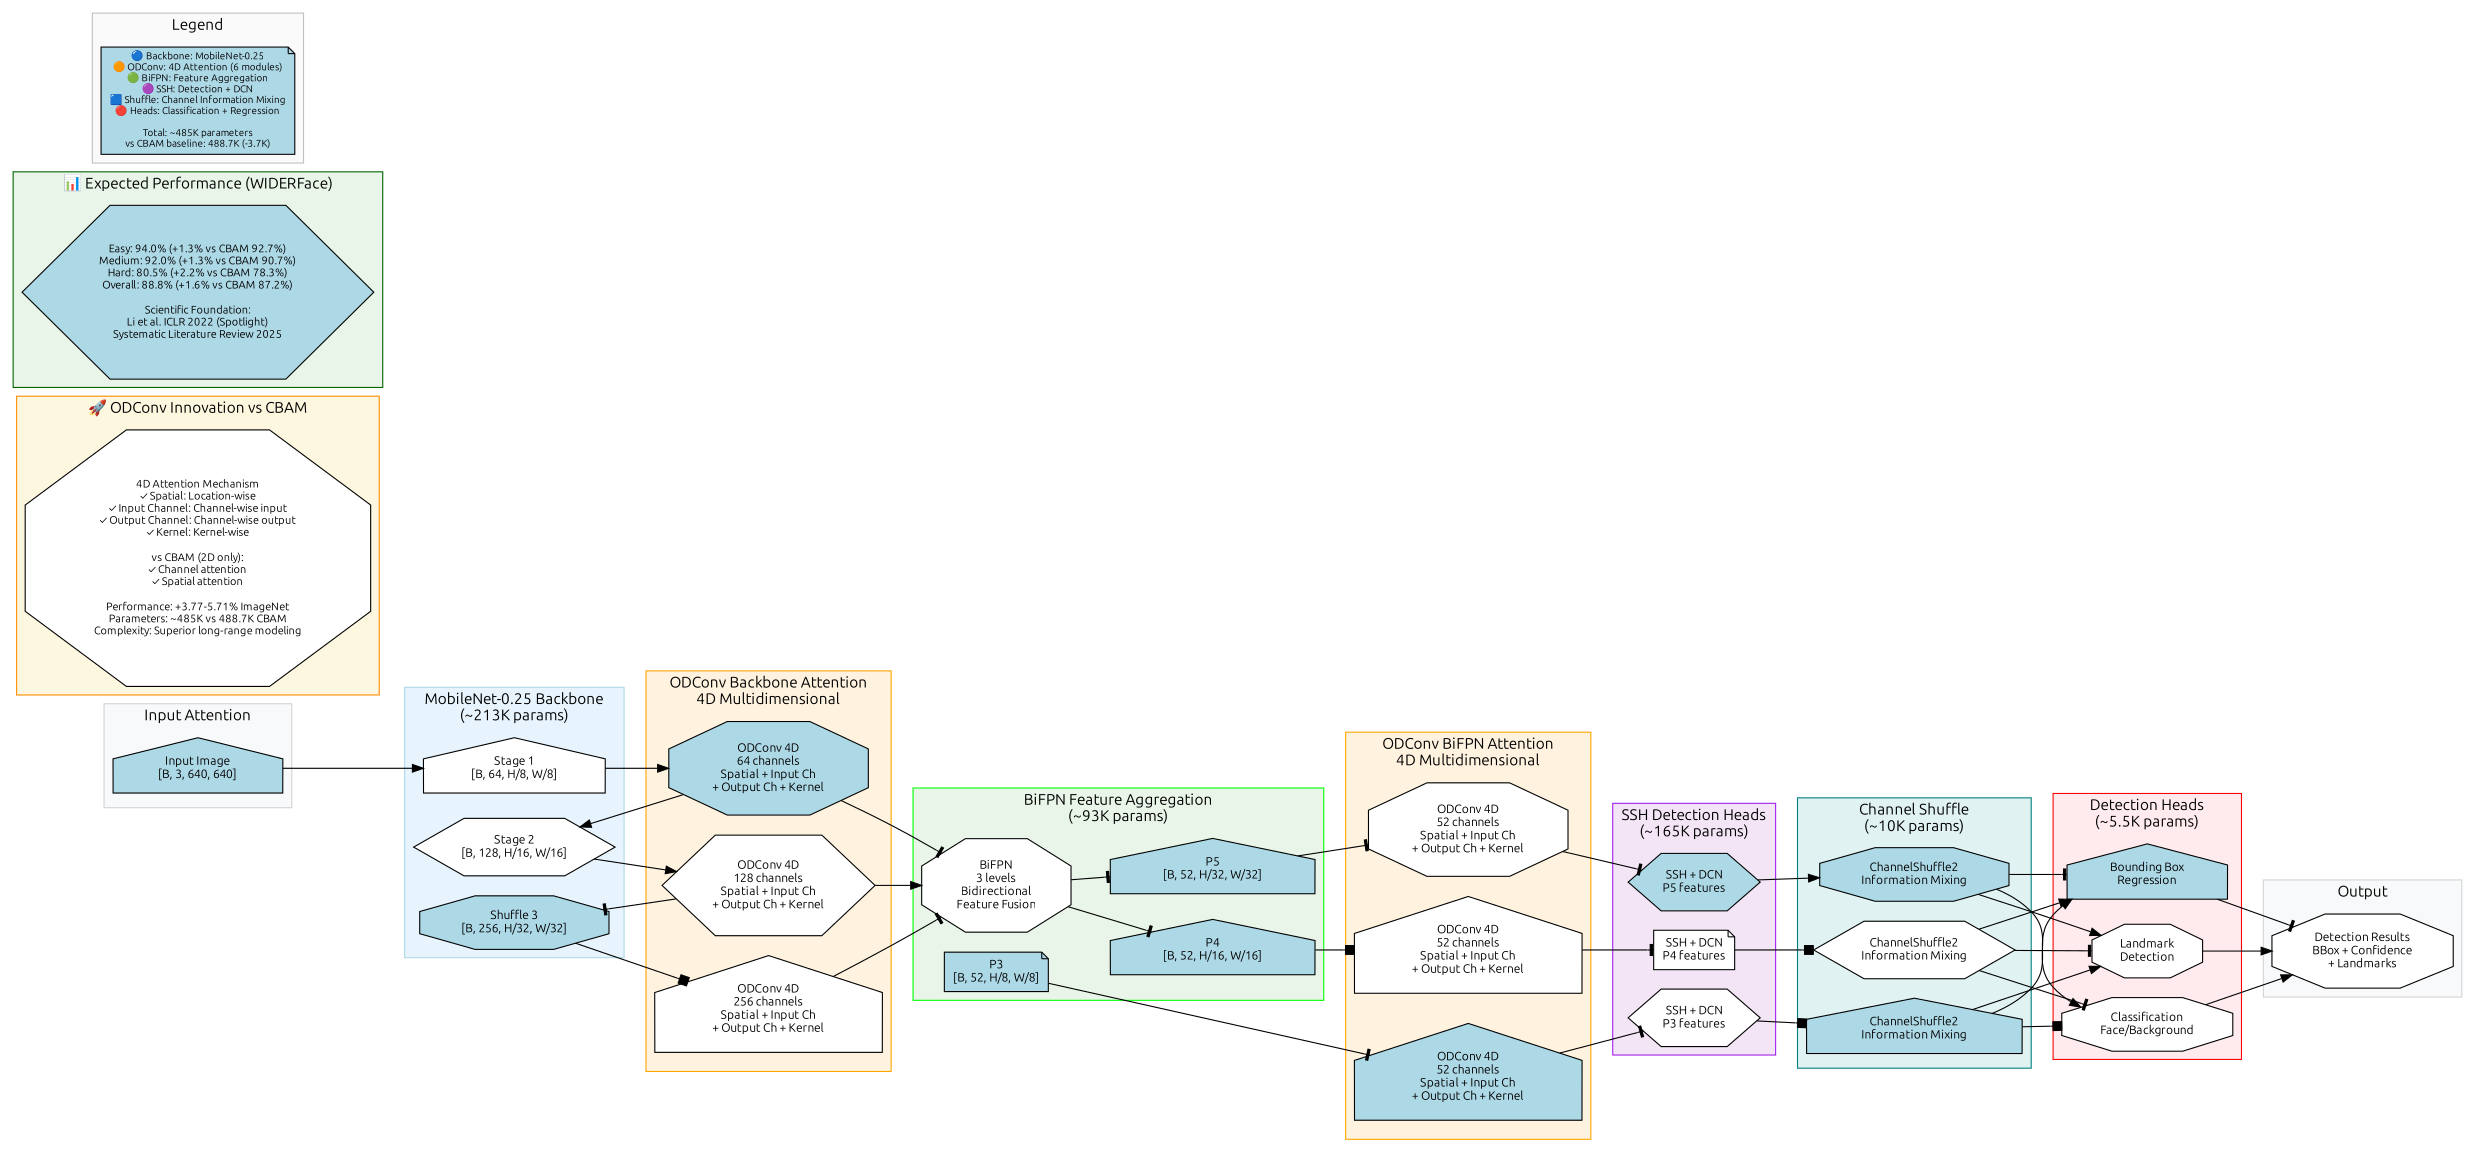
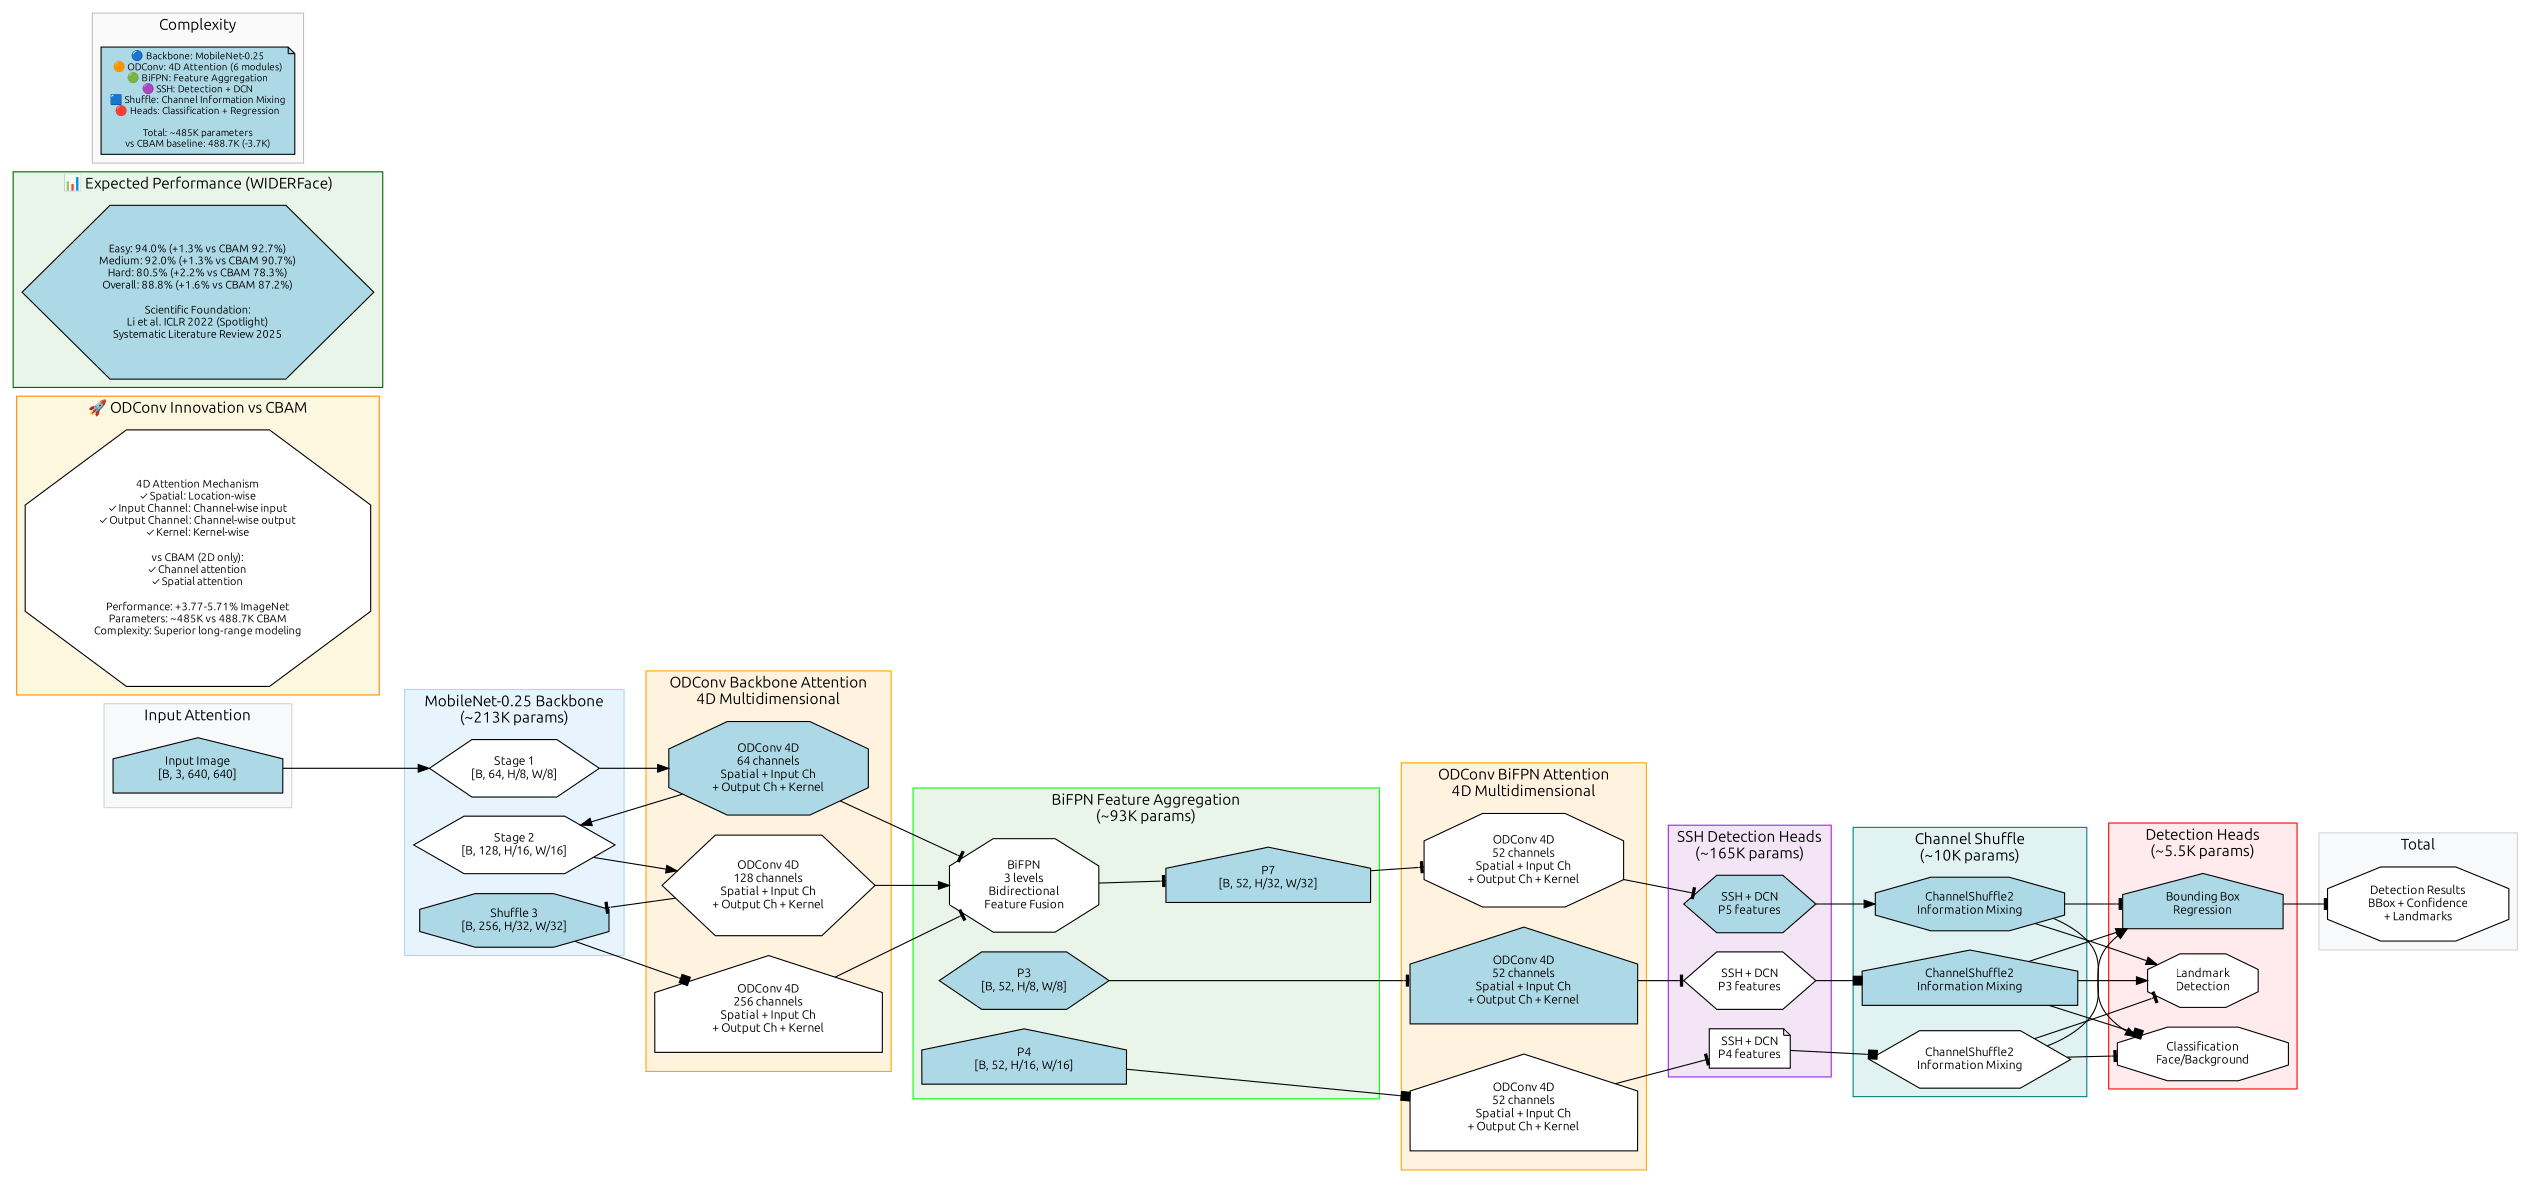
(198, 26) -> (198, 26)
(514, 768) -> (514, 768)
(1213, 869) -> (1268, 878)
(2363, 893) -> (2418, 845)
(1107, 918) -> none
(2232, 951) -> none
(996, 972) -> (1024, 981)
(2249, 990) -> none
